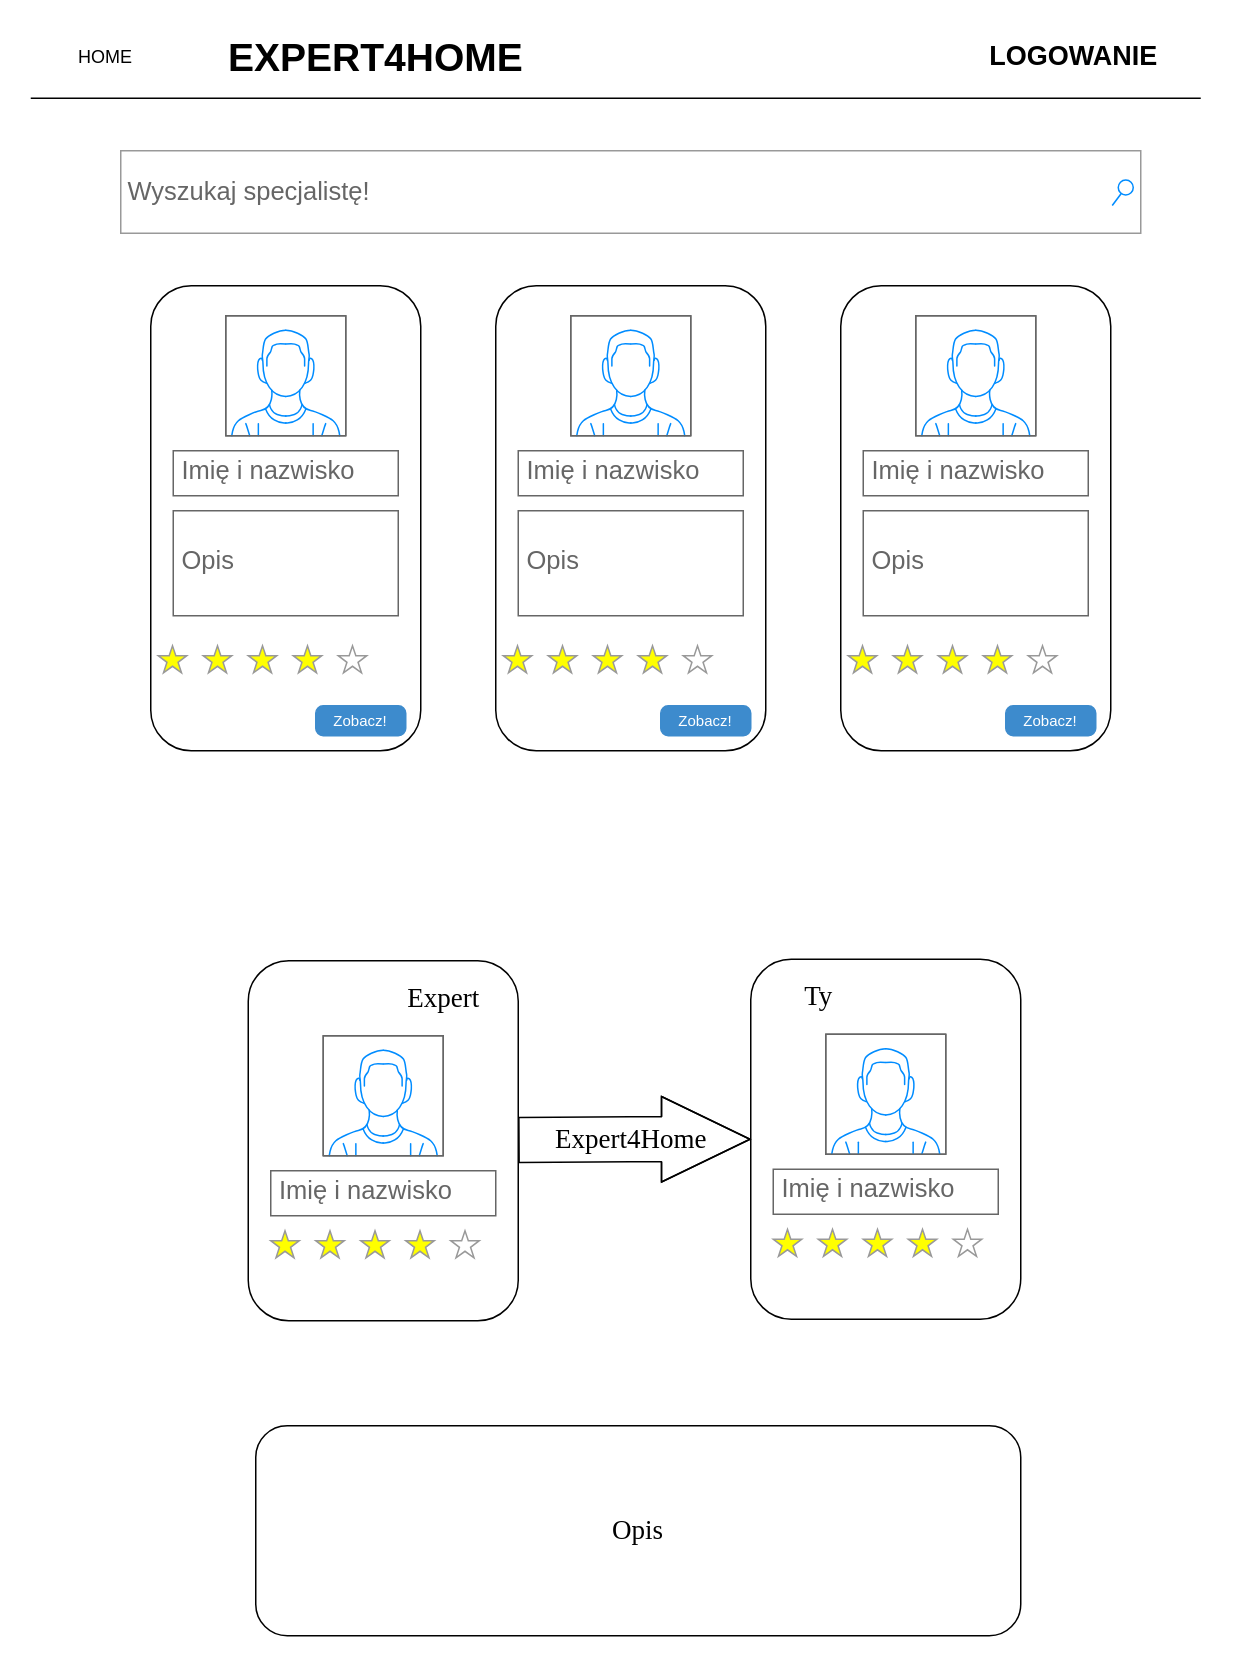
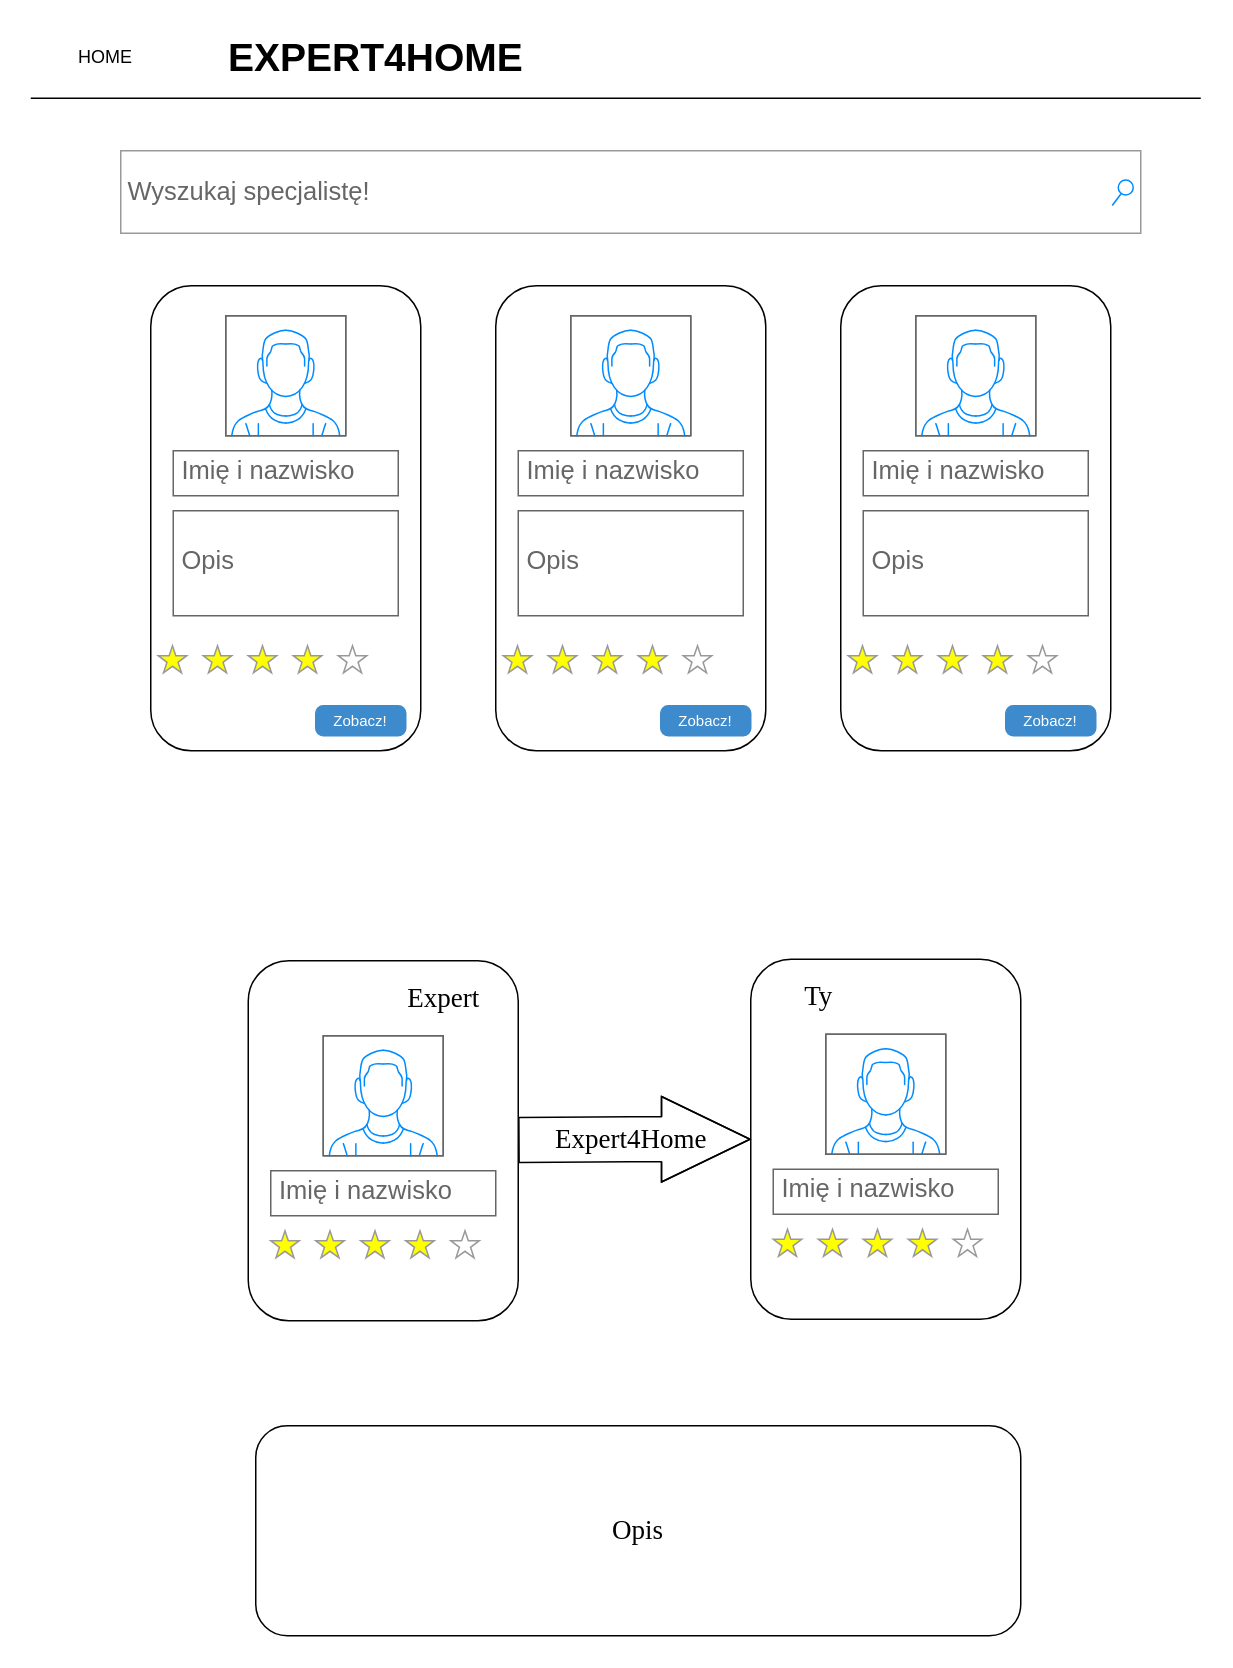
(1073, 56) -> none
